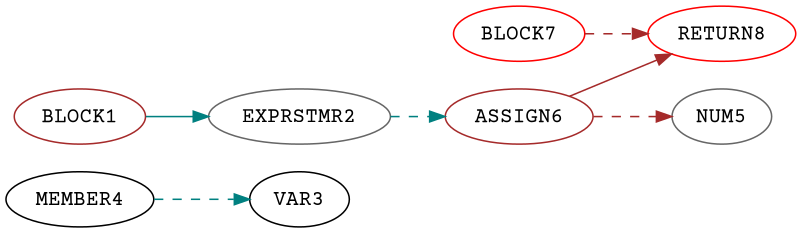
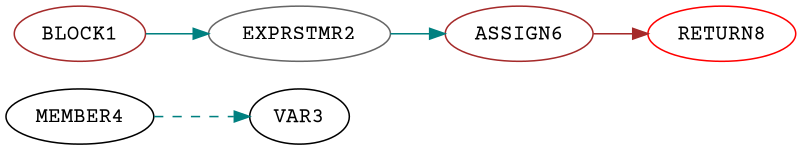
(519, 34) -> none
(410, 117) -> (410, 34)
(722, 117) -> none
